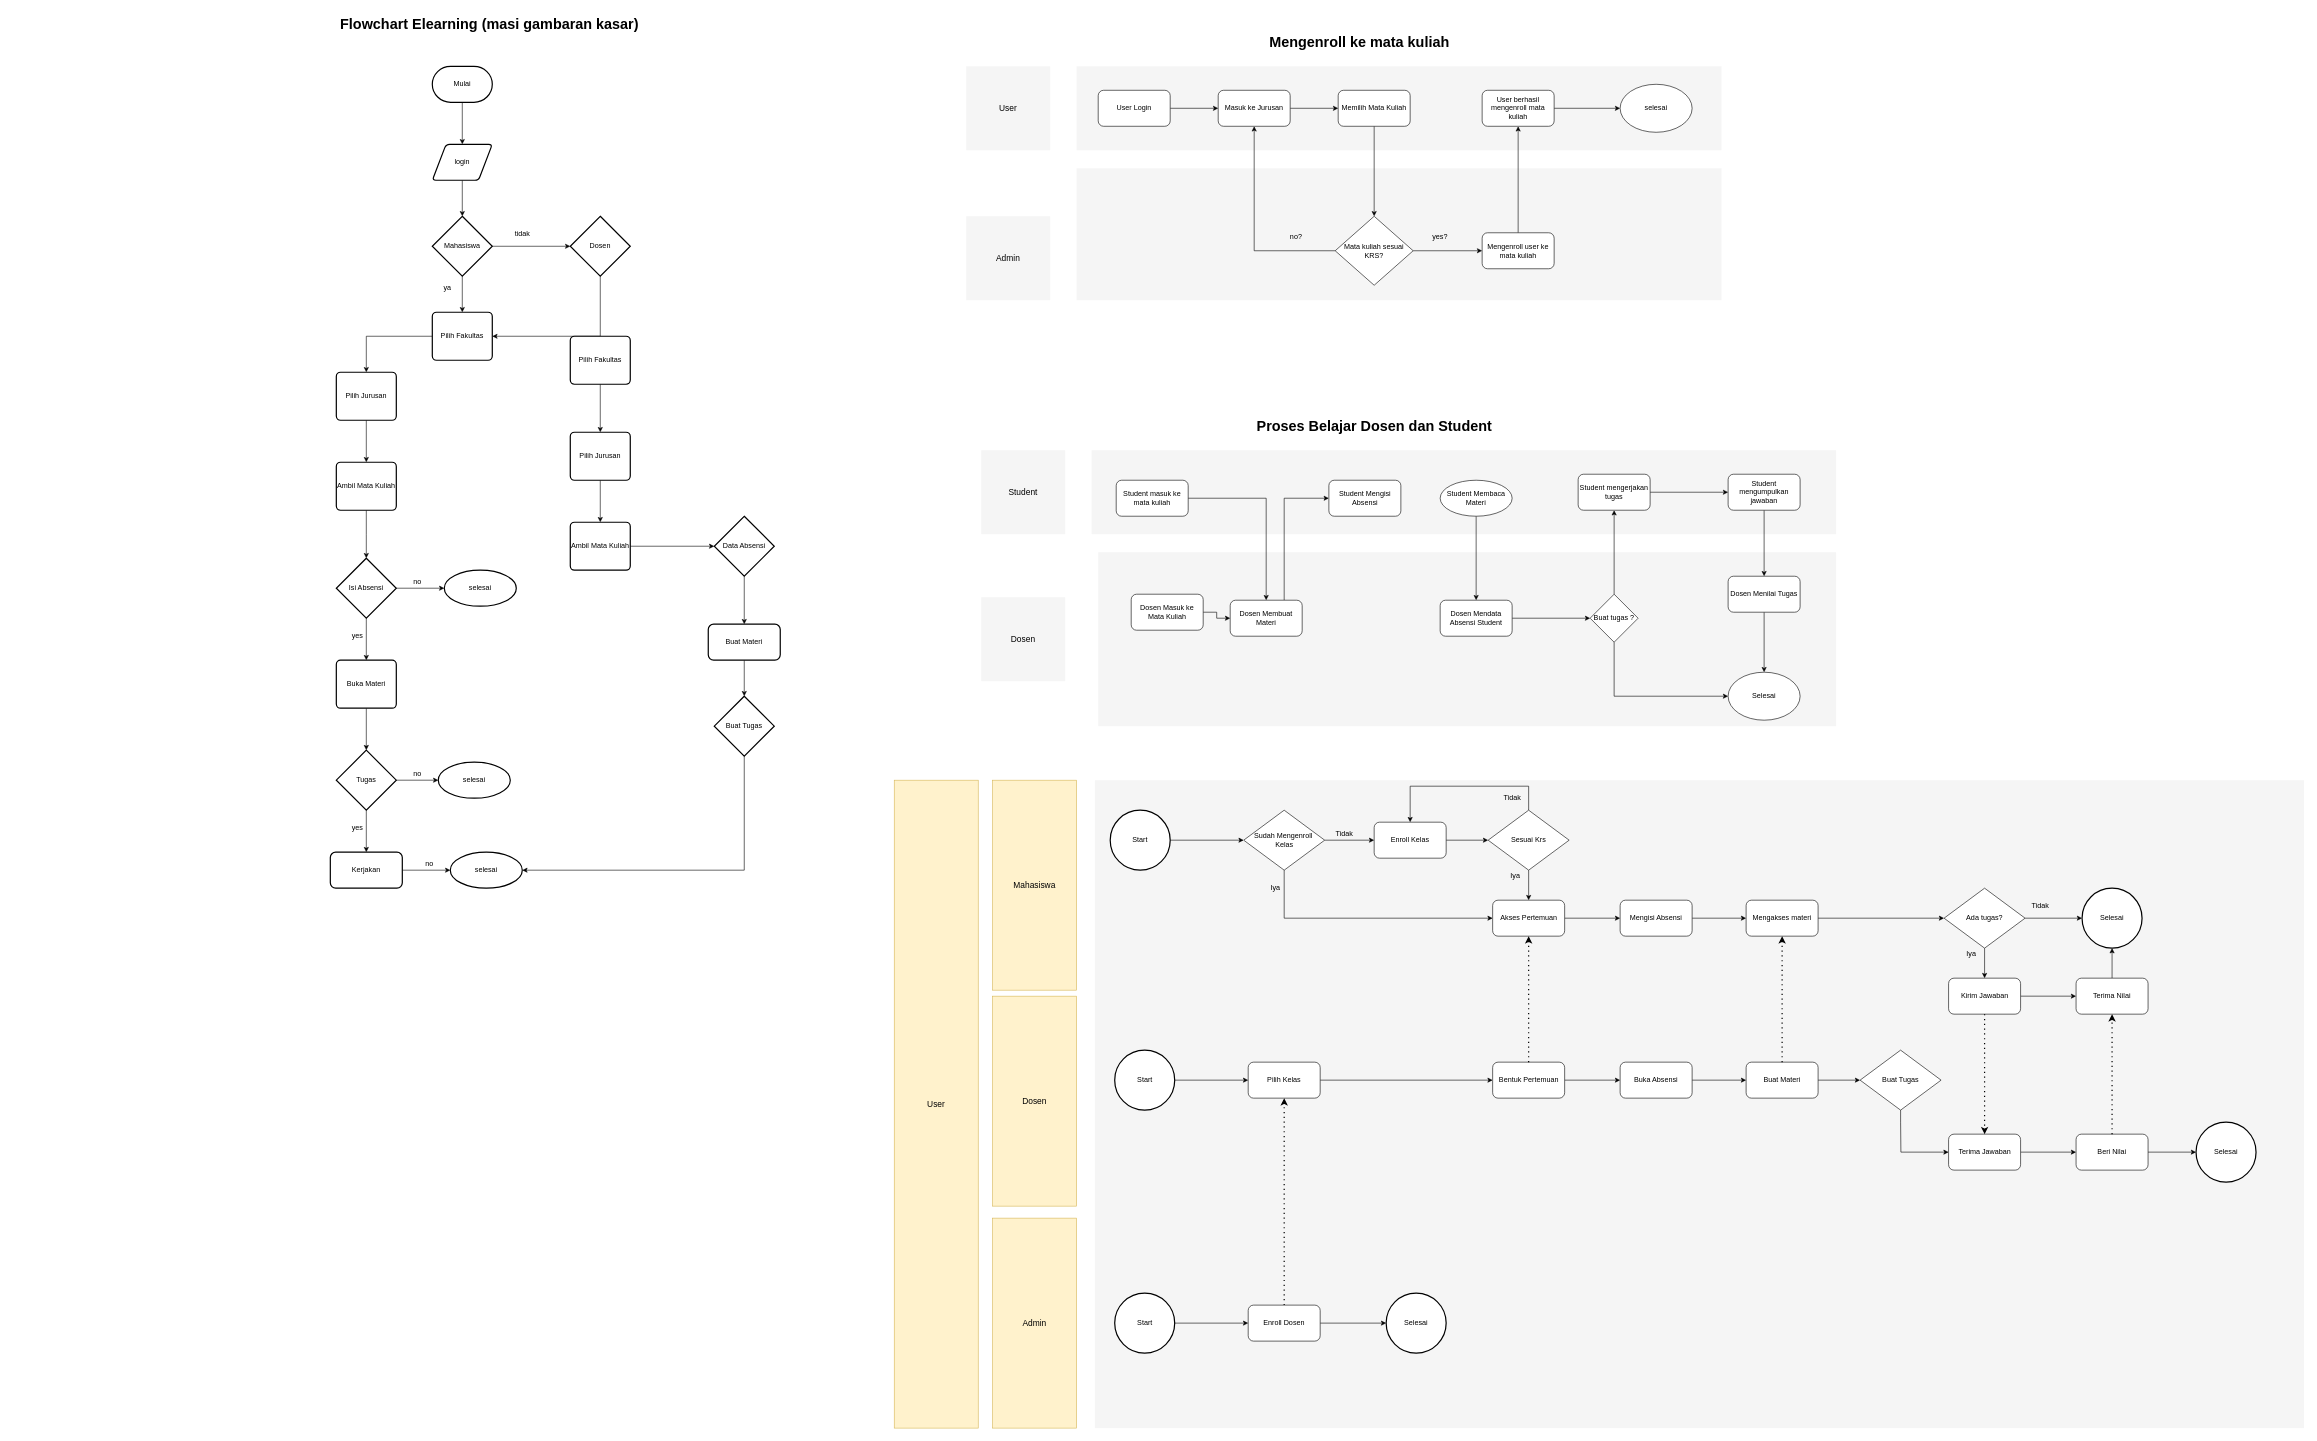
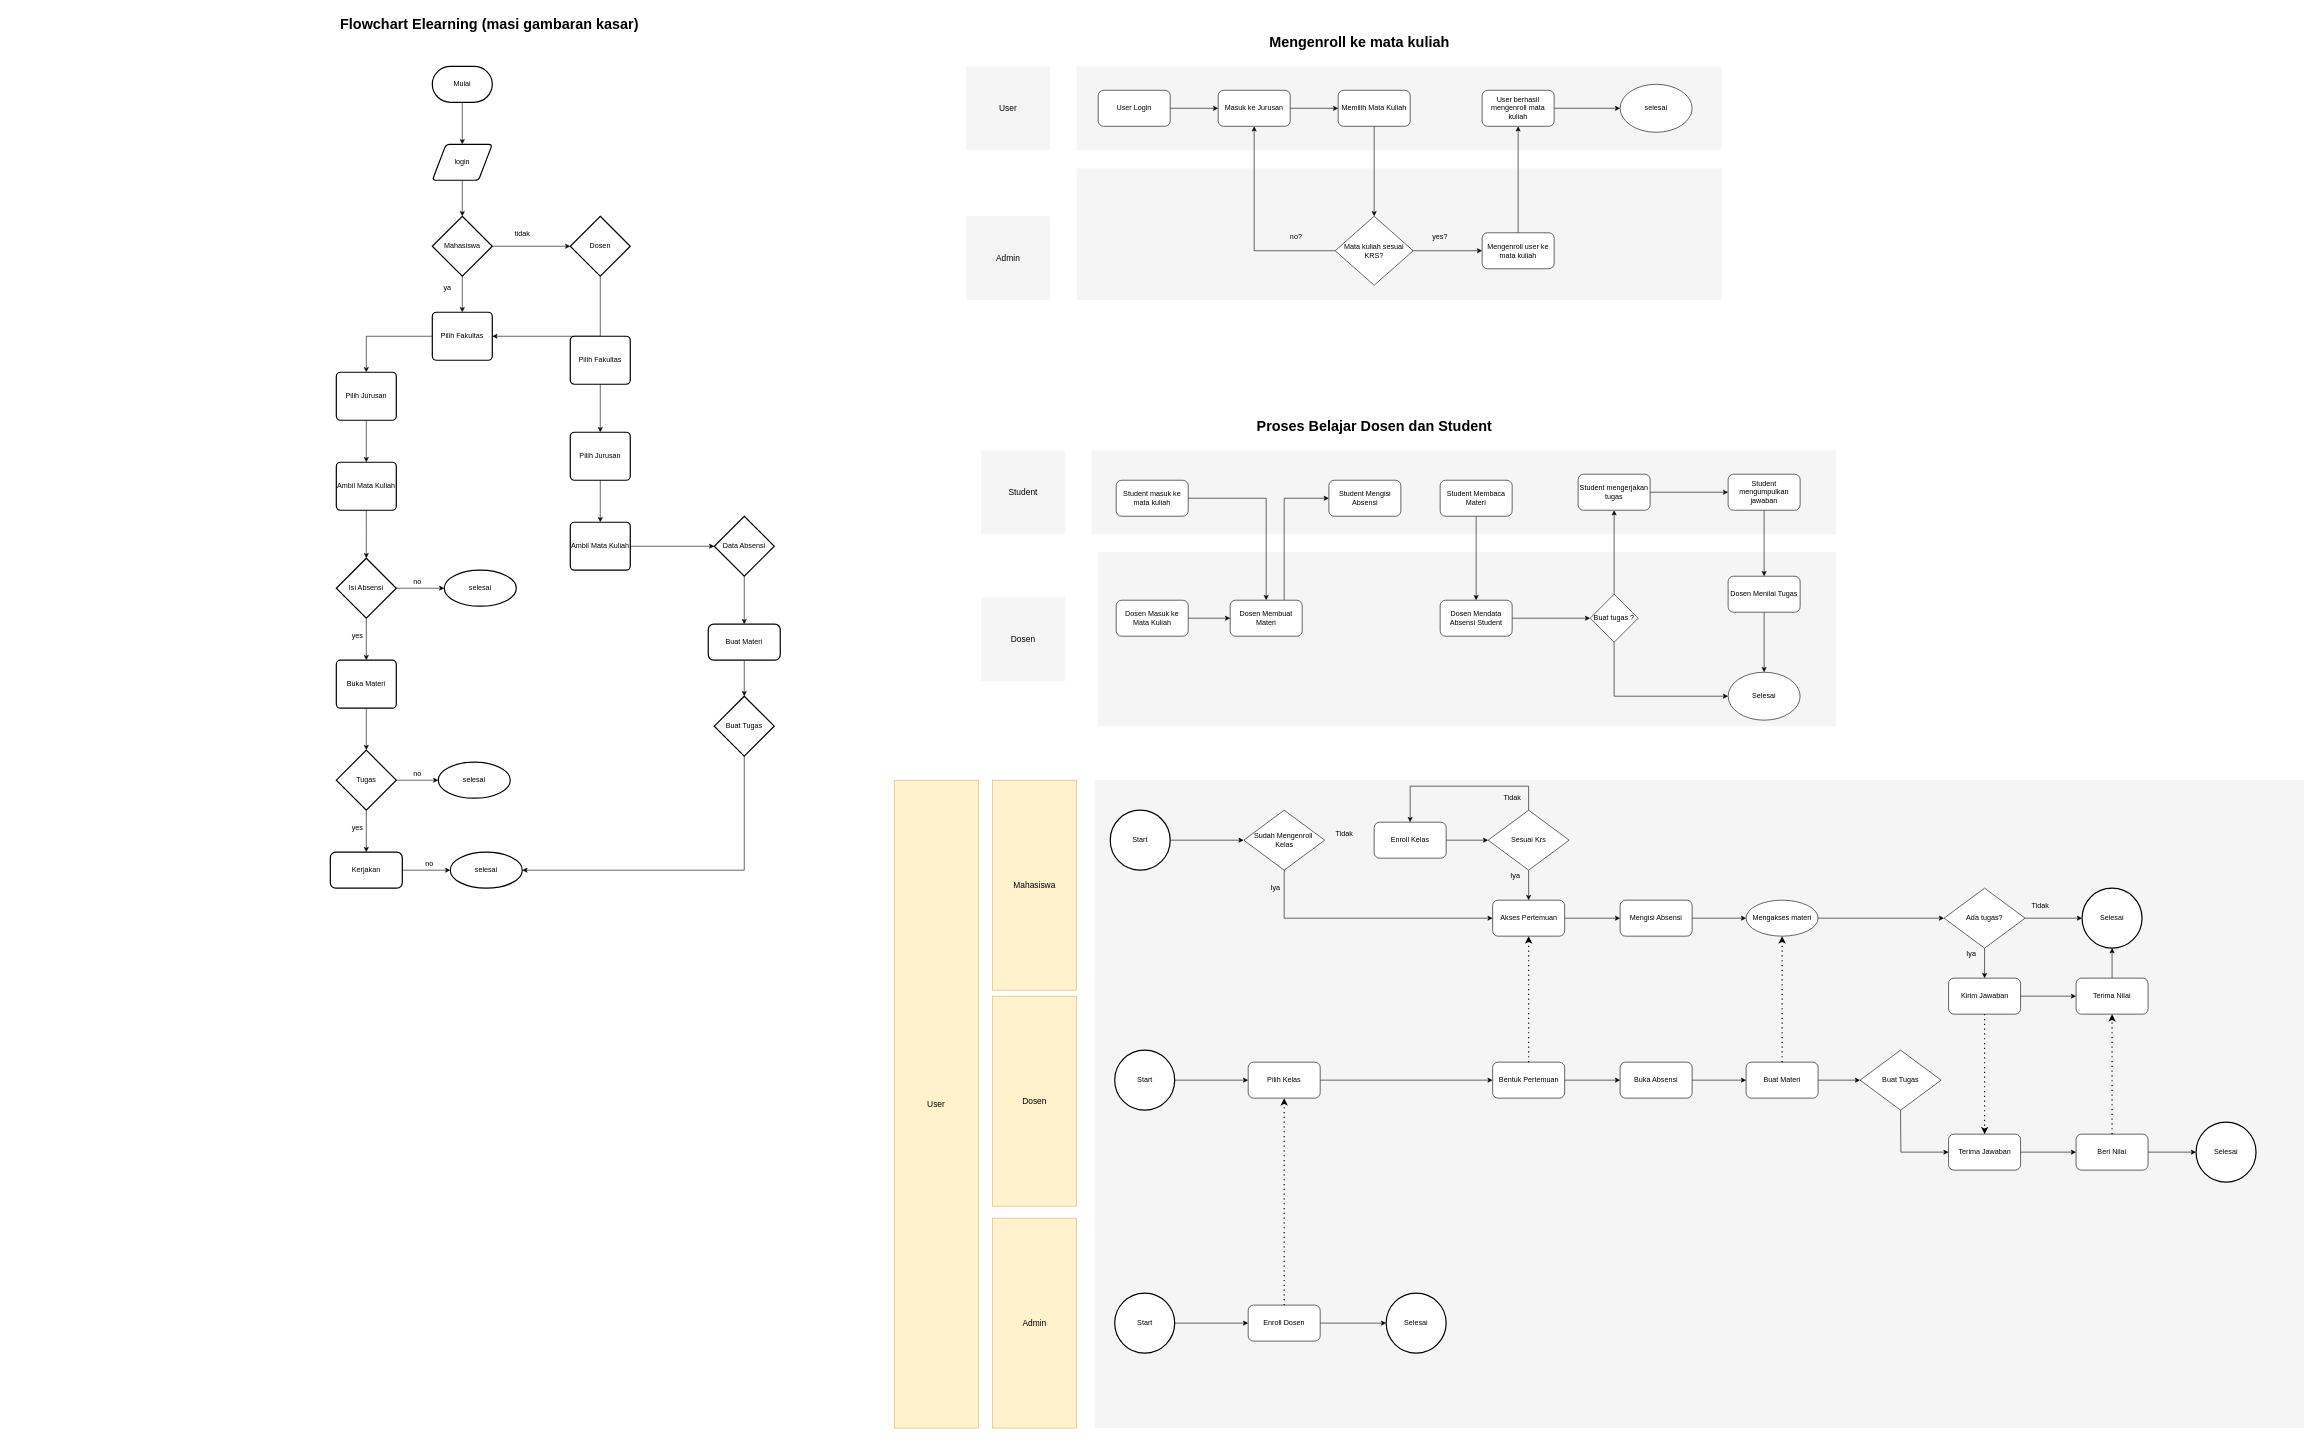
(1476, 498) -> (1476, 498)
(1167, 612) -> (1152, 618)
(1368, 840) -> none
(1782, 918) -> (1782, 918)
